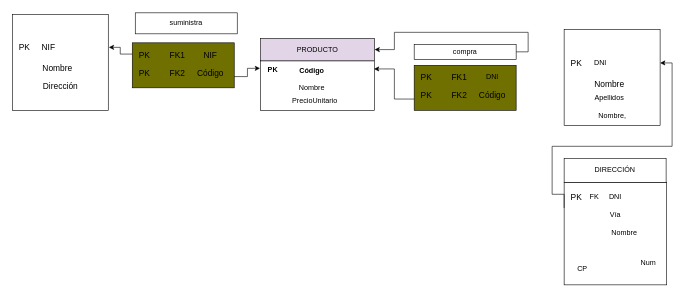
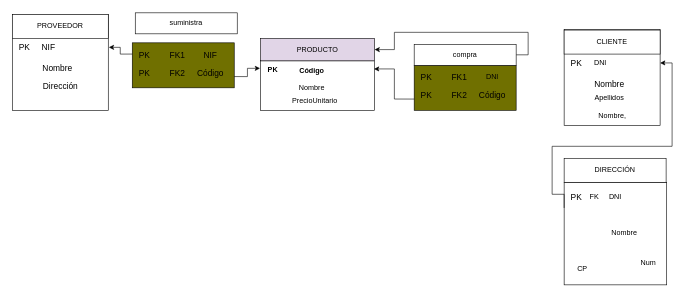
none -> (60, 26)
none -> (612, 42)
(465, 52) -> (465, 55)
(615, 215) -> none
